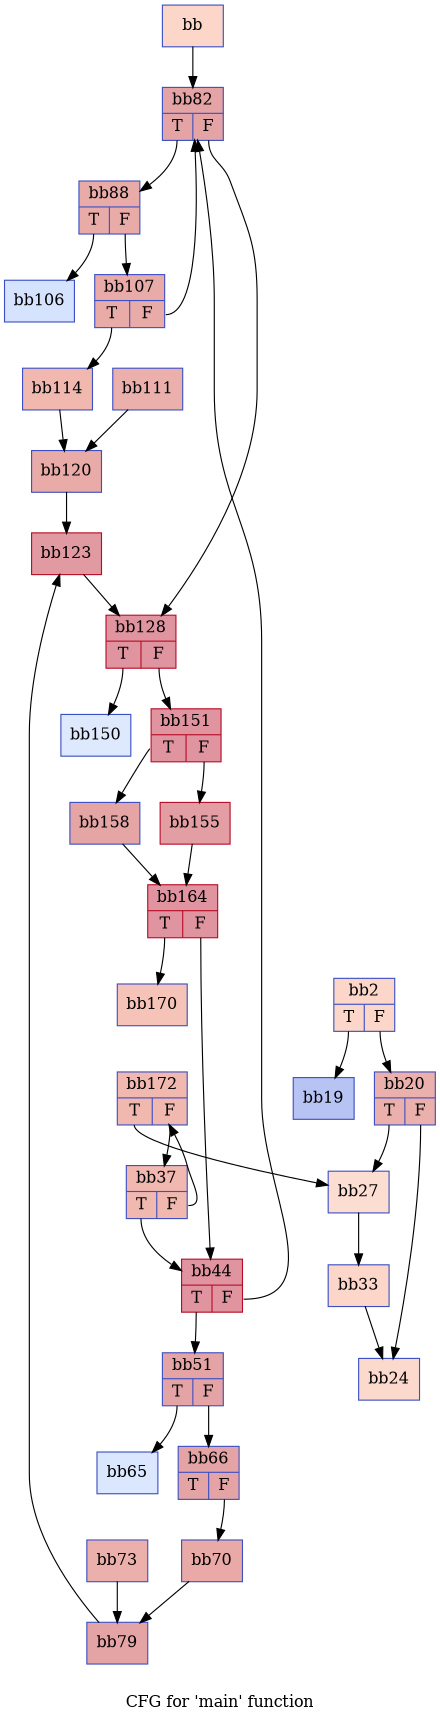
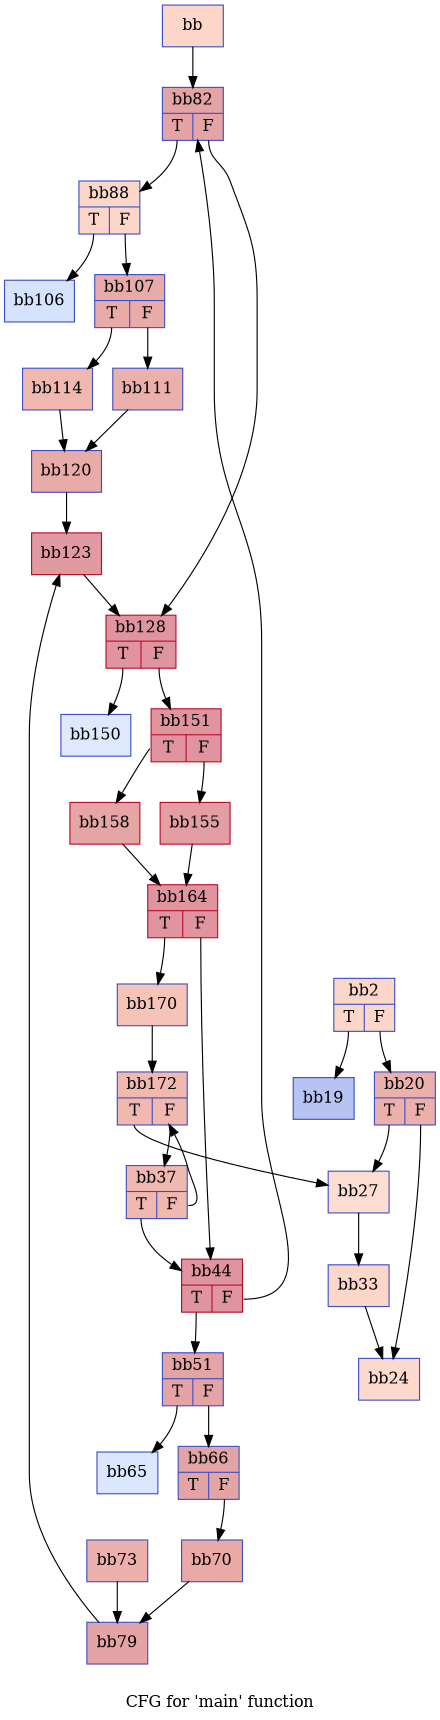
(109, 208) -> (109, 208)
(195, 238) -> (148, 342)
(105, 823) -> (105, 823)
none -> (152, 1043)
